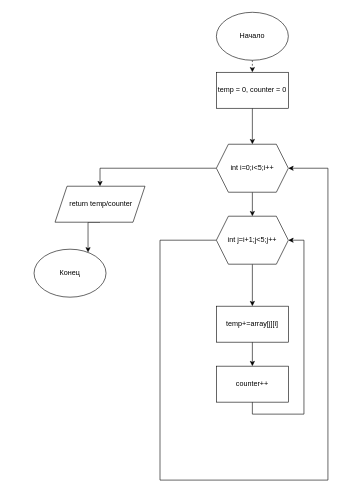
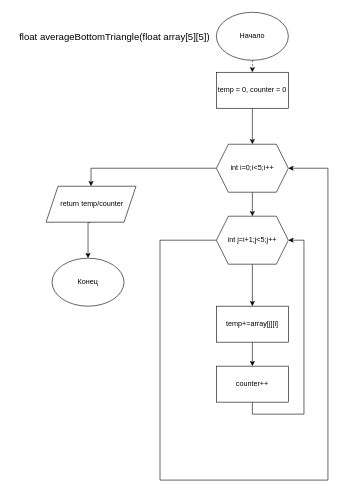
none -> (114, 36)
(100, 204) -> (91, 204)
(70, 273) -> (88, 282)
